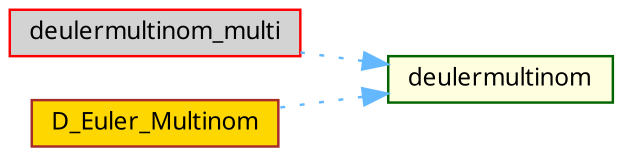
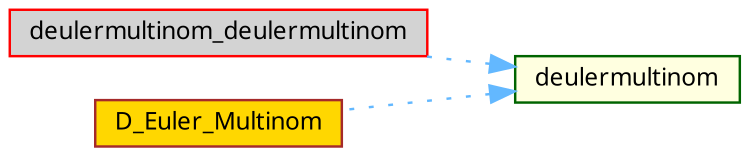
(155, 33) -> (219, 33)
